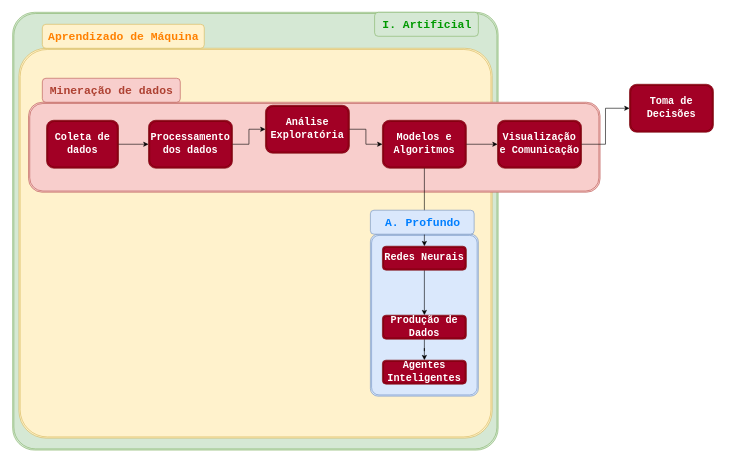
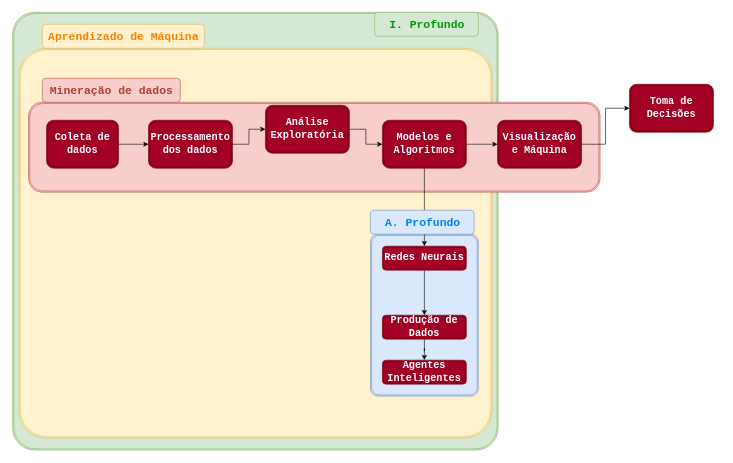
(427, 24) -> (427, 24)
(540, 144) -> (540, 144)
